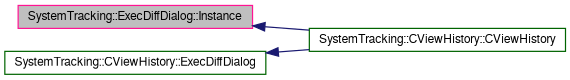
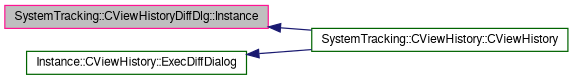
(135, 17) -> (137, 17)
(135, 63) -> (137, 63)
